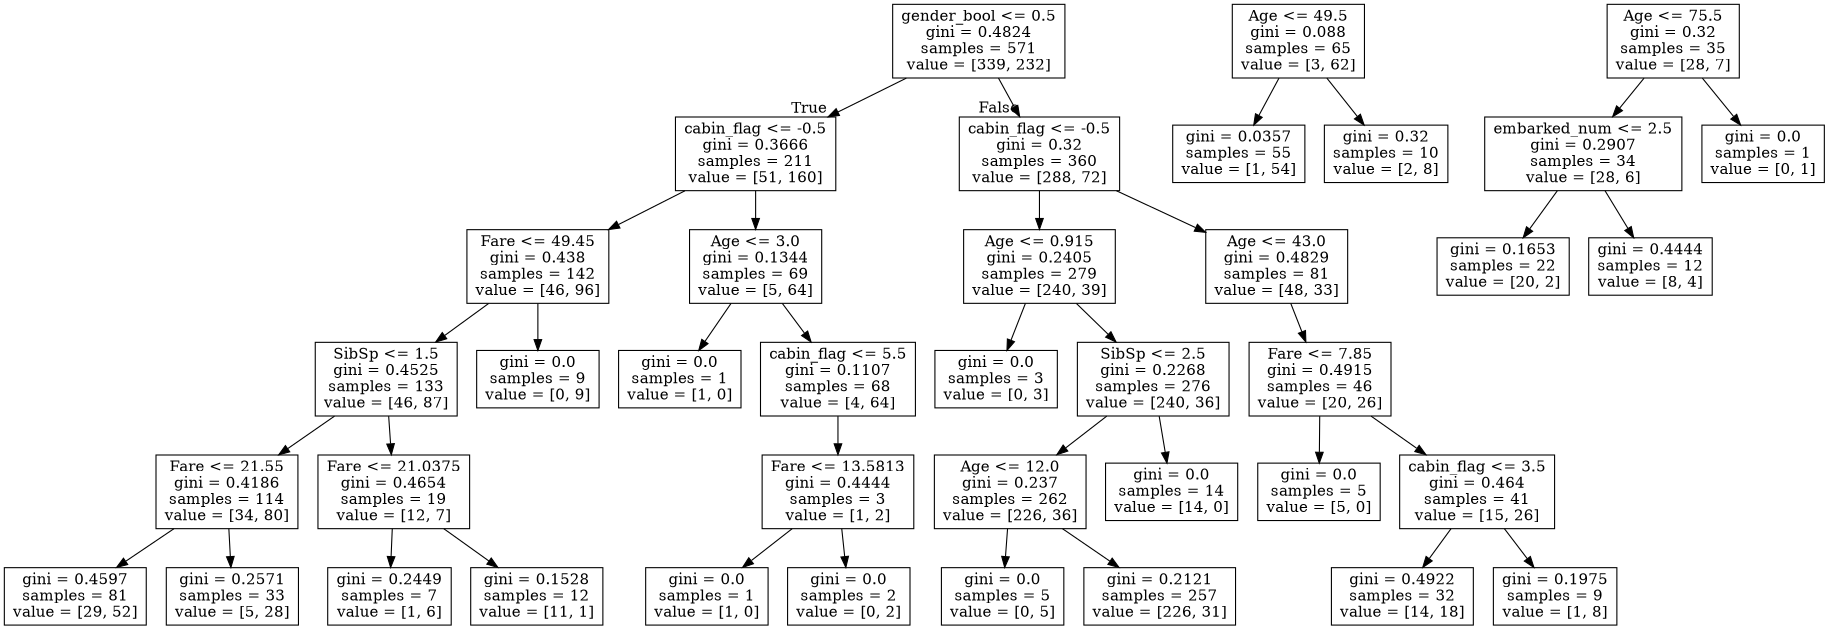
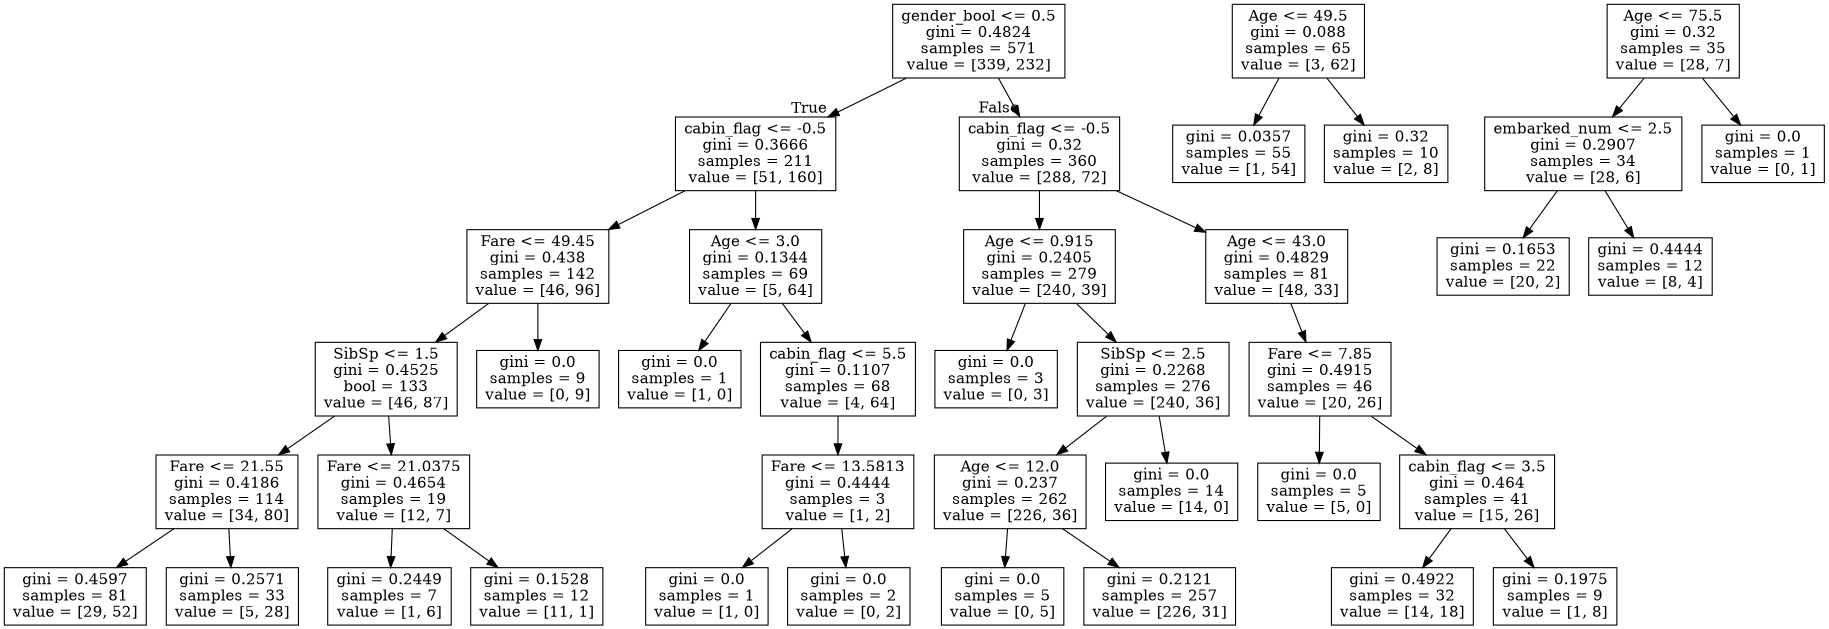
(386, 379) -> (386, 379)
